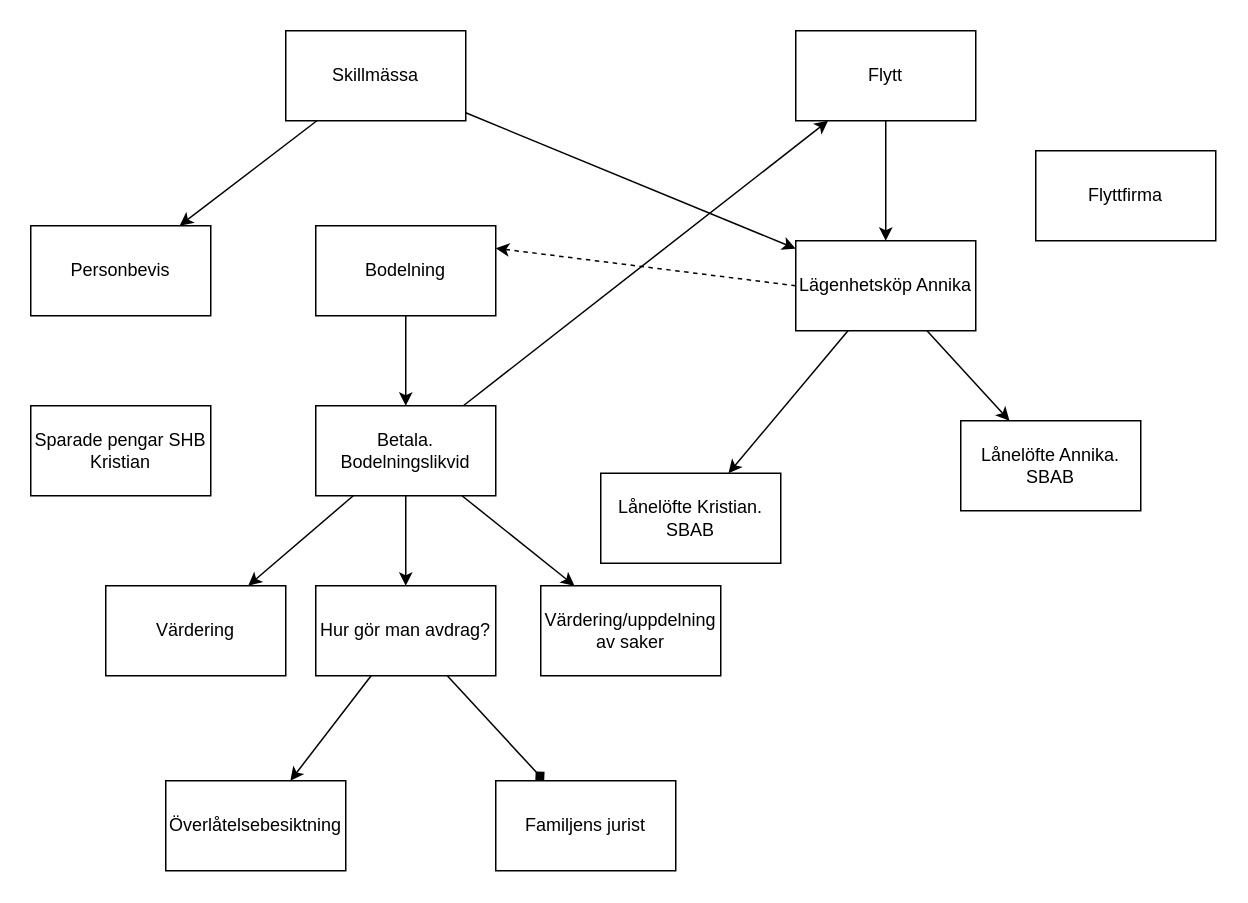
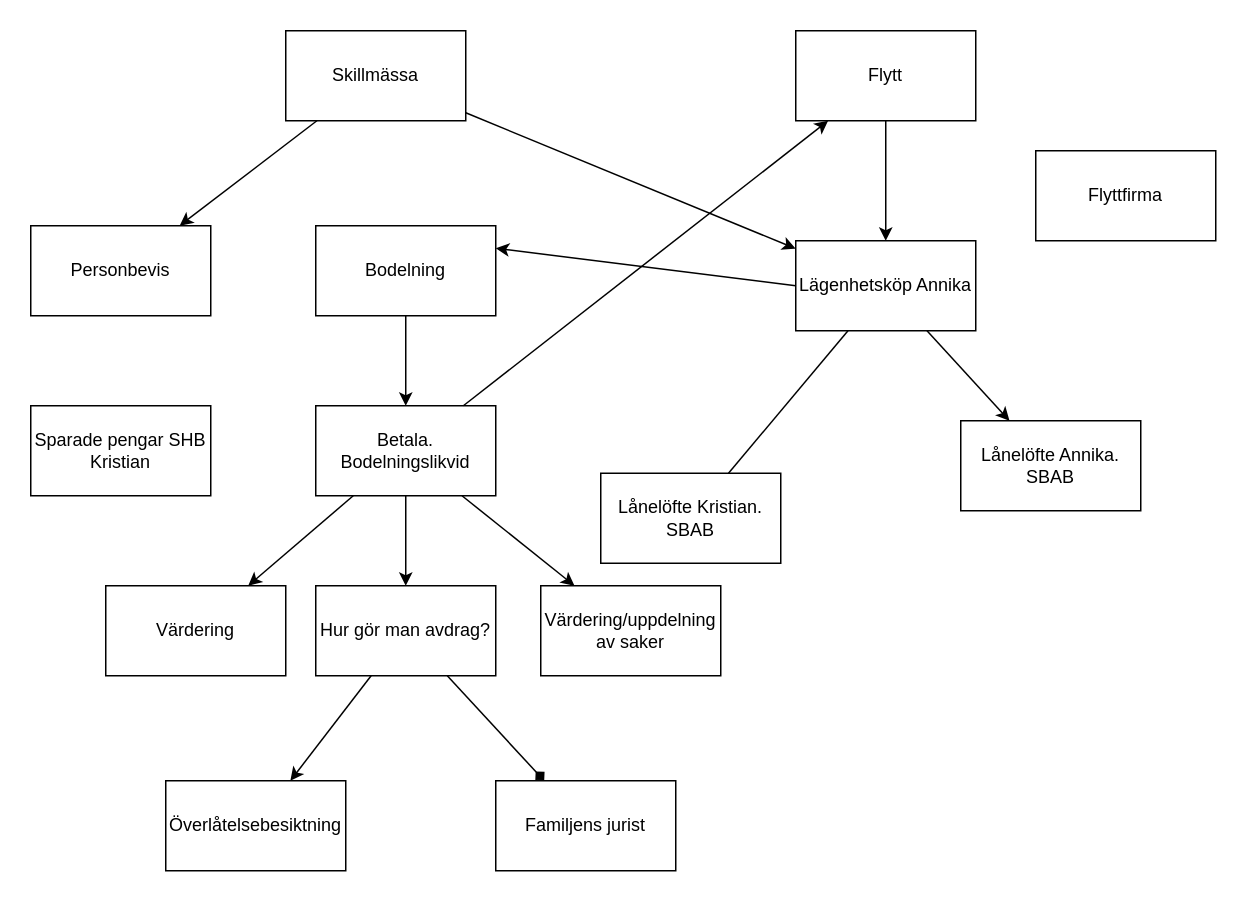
(651, 268) -> (651, 268)
(736, 464) -> (733, 468)
